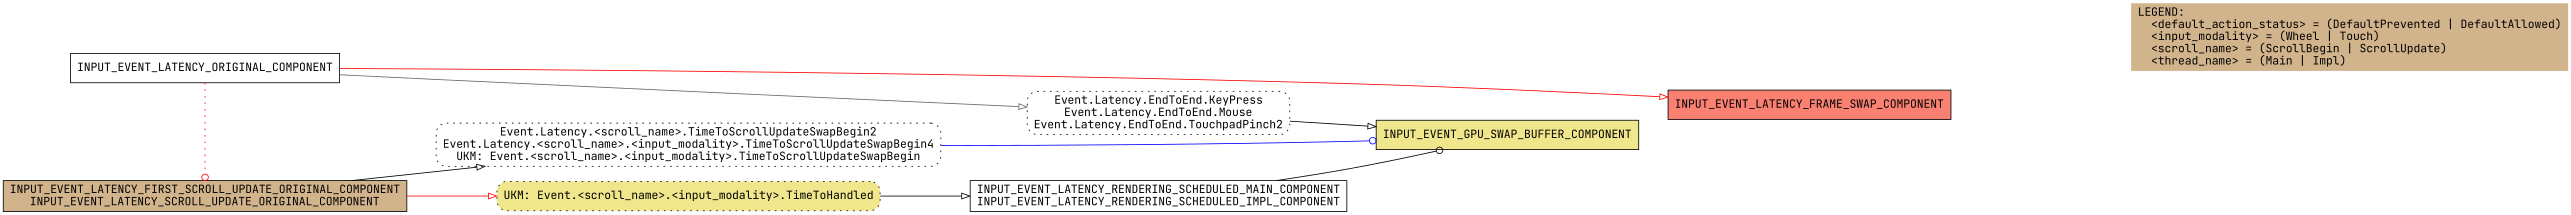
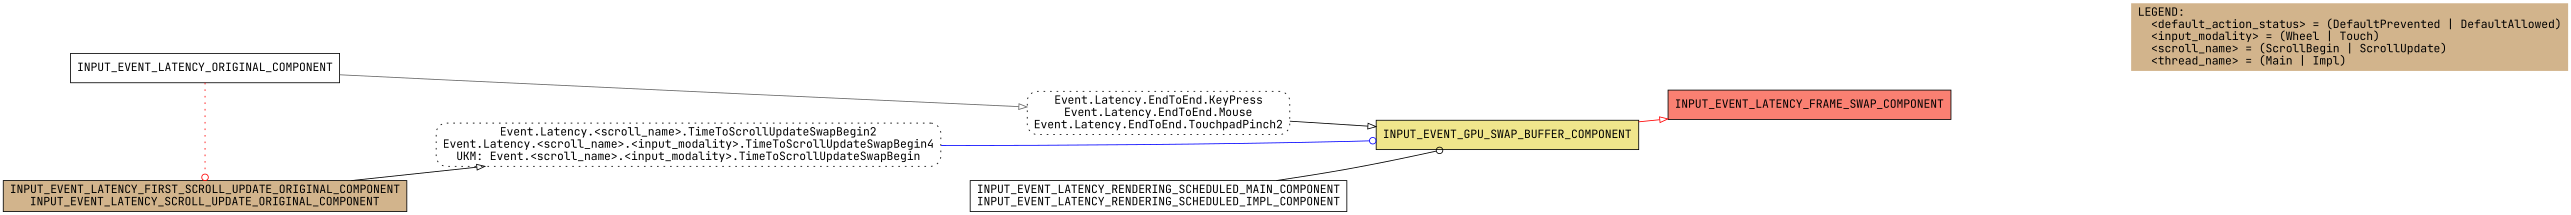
(1000, 76) -> (1649, 121)
(689, 196) -> none
